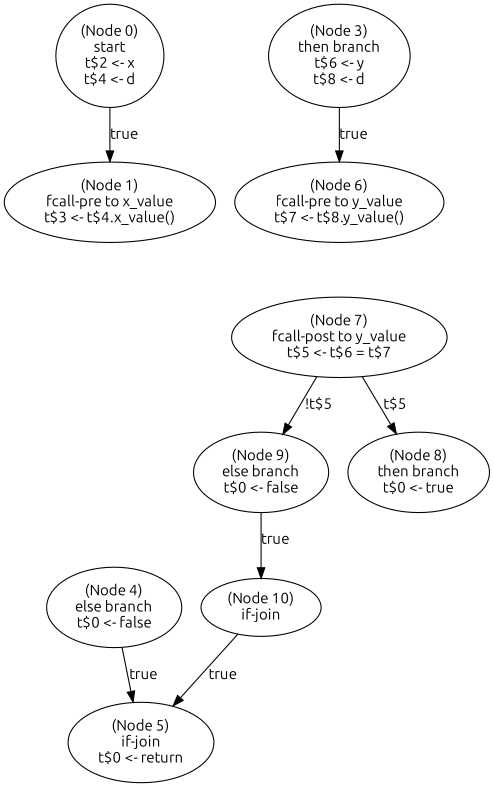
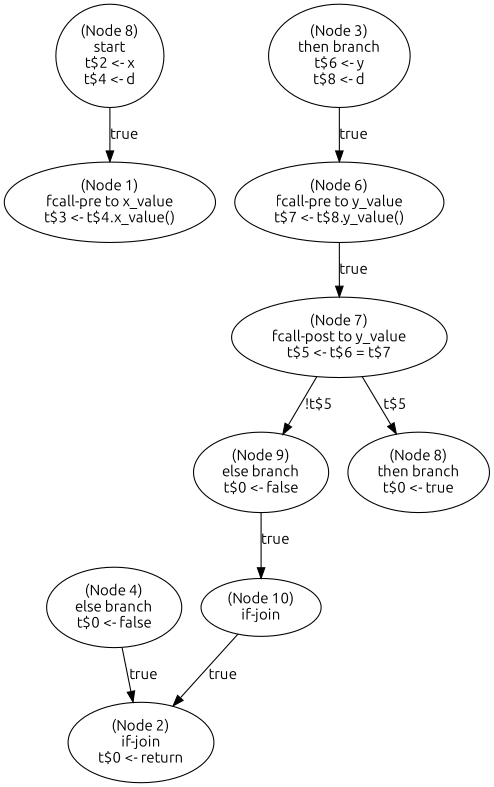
(110, 56) -> (110, 56)
none -> (339, 264)
(141, 742) -> (141, 742)
